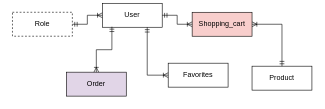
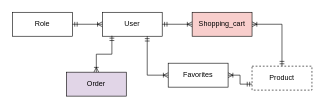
(132, 15) -> (132, 24)
(42, 24) -> (42, 24)
(282, 78) -> (282, 78)
none -> (240, 81)
